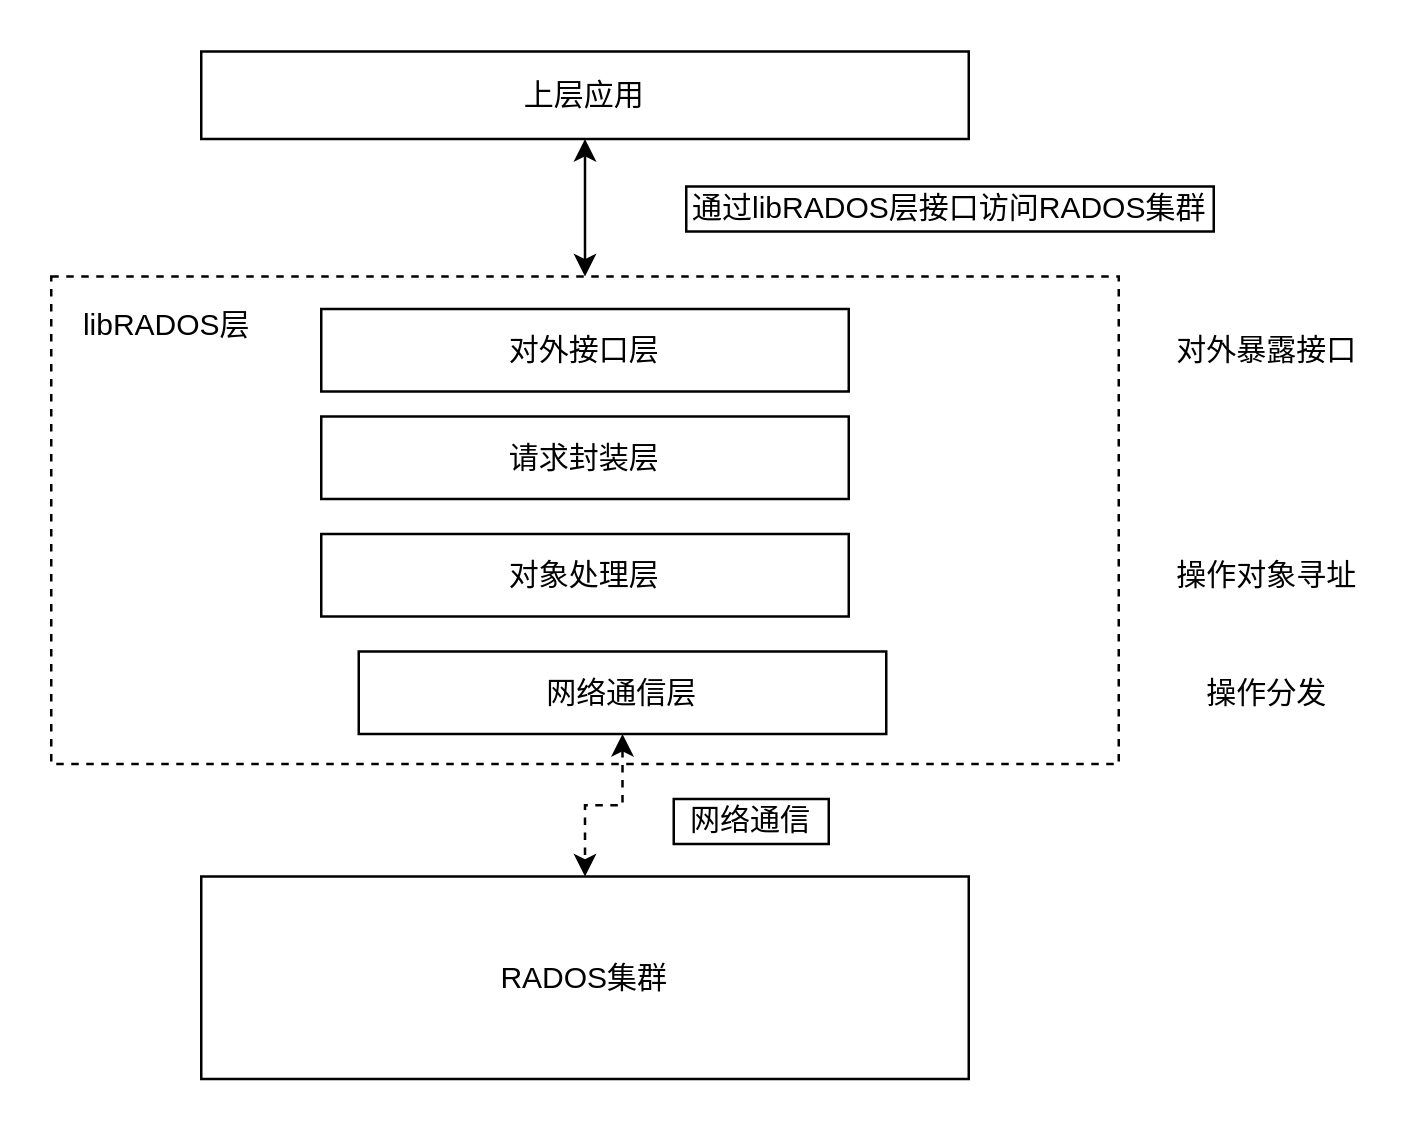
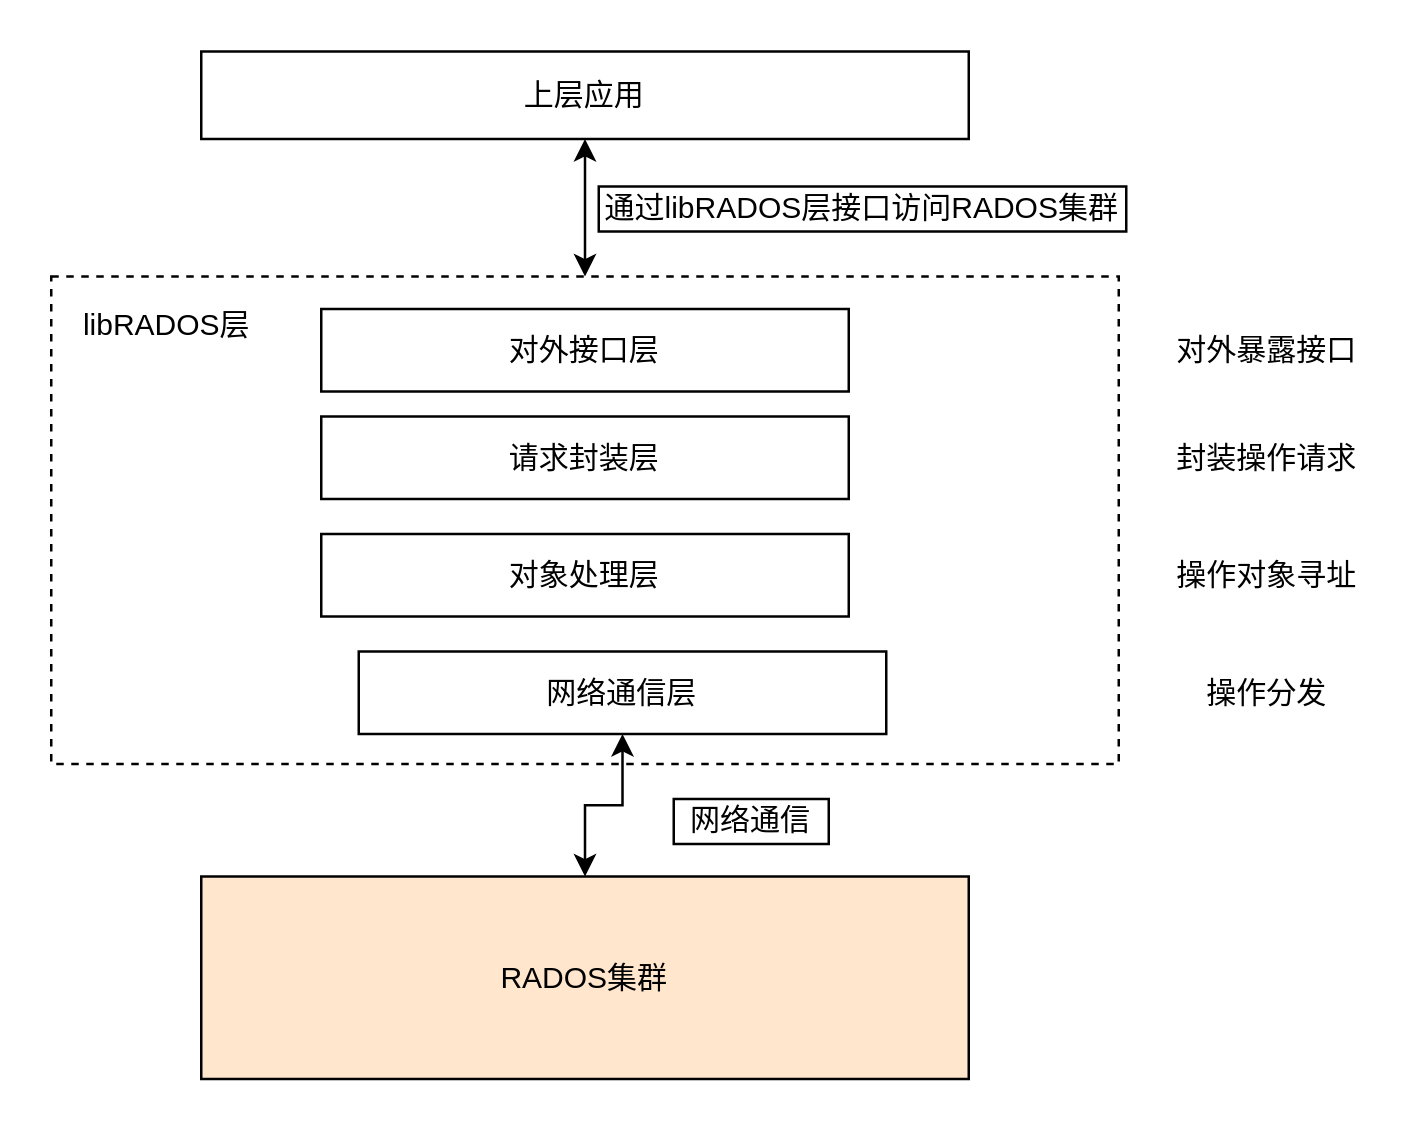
(950, 209) -> (863, 209)
none -> (1268, 458)
(601, 805) -> (601, 805)
(585, 978) -> (585, 978)
